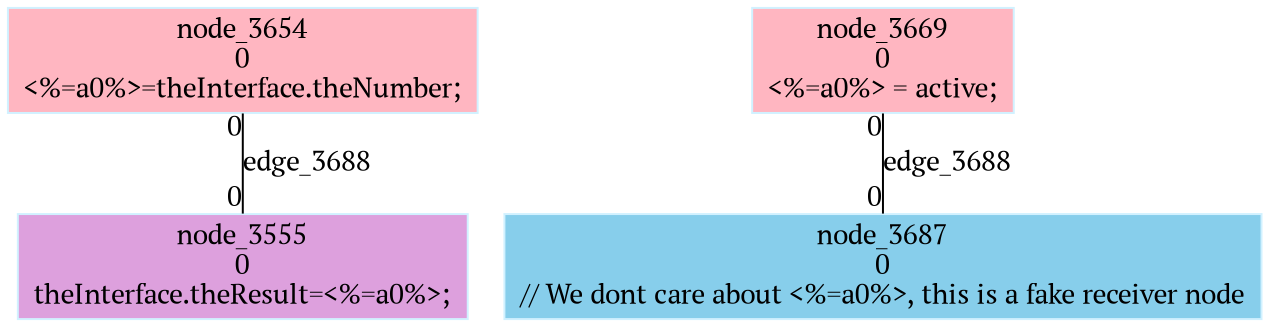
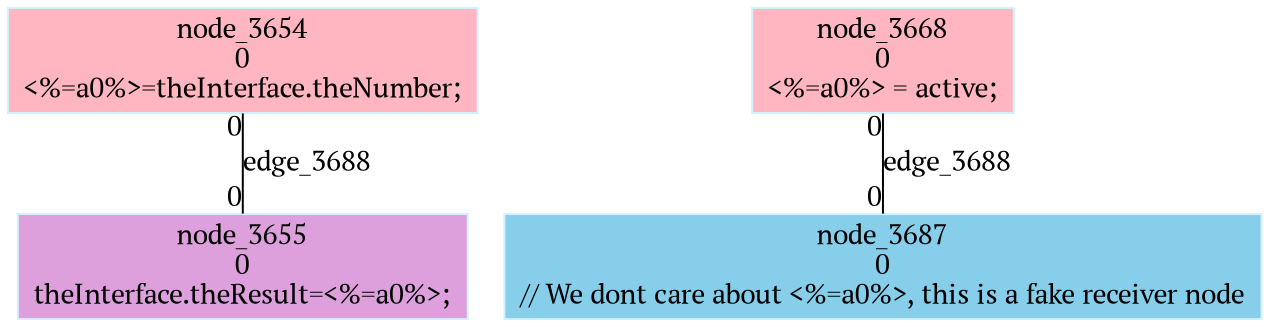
(883, 60) -> (883, 60)
(243, 267) -> (243, 267)
